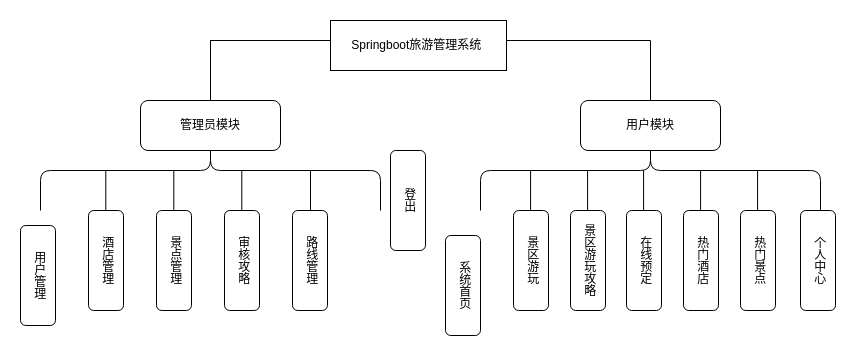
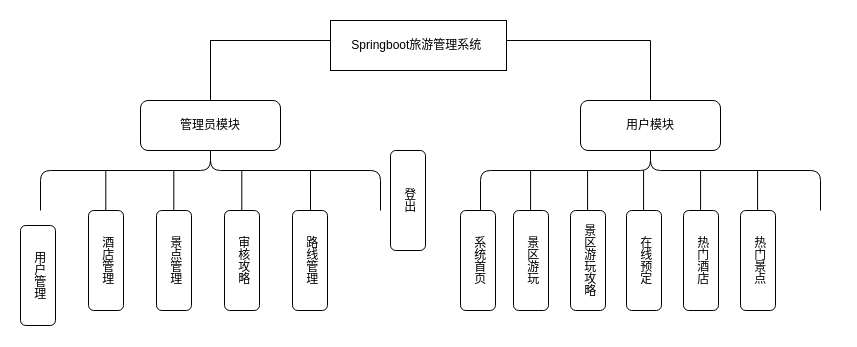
(818, 261) -> none
(463, 286) -> (478, 261)
